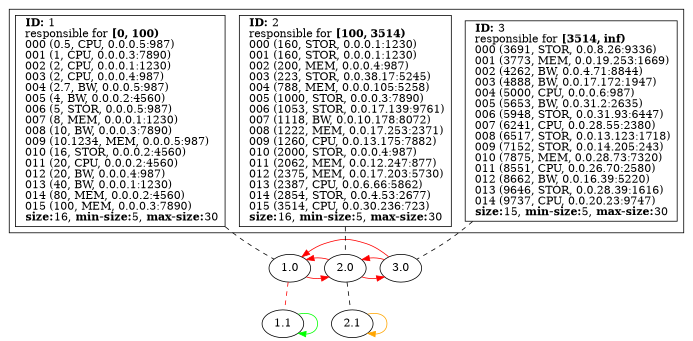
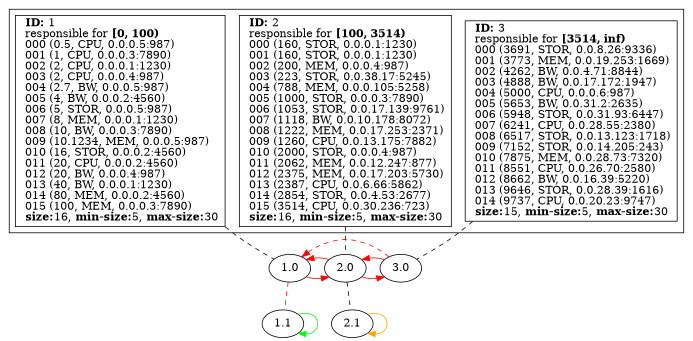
(351, 240) -> (351, 240)
